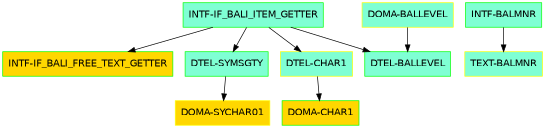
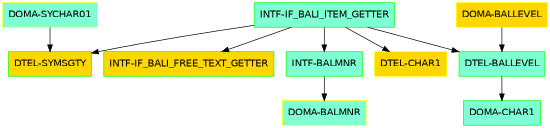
(408, 15) -> (502, 15)
none -> (324, 36)
(227, 64) -> (50, 64)
(316, 64) -> (411, 64)
(504, 64) -> (324, 113)
(225, 85) -> (50, 36)
(318, 85) -> (502, 85)
(223, 113) -> (50, 15)
(321, 113) -> (502, 113)
